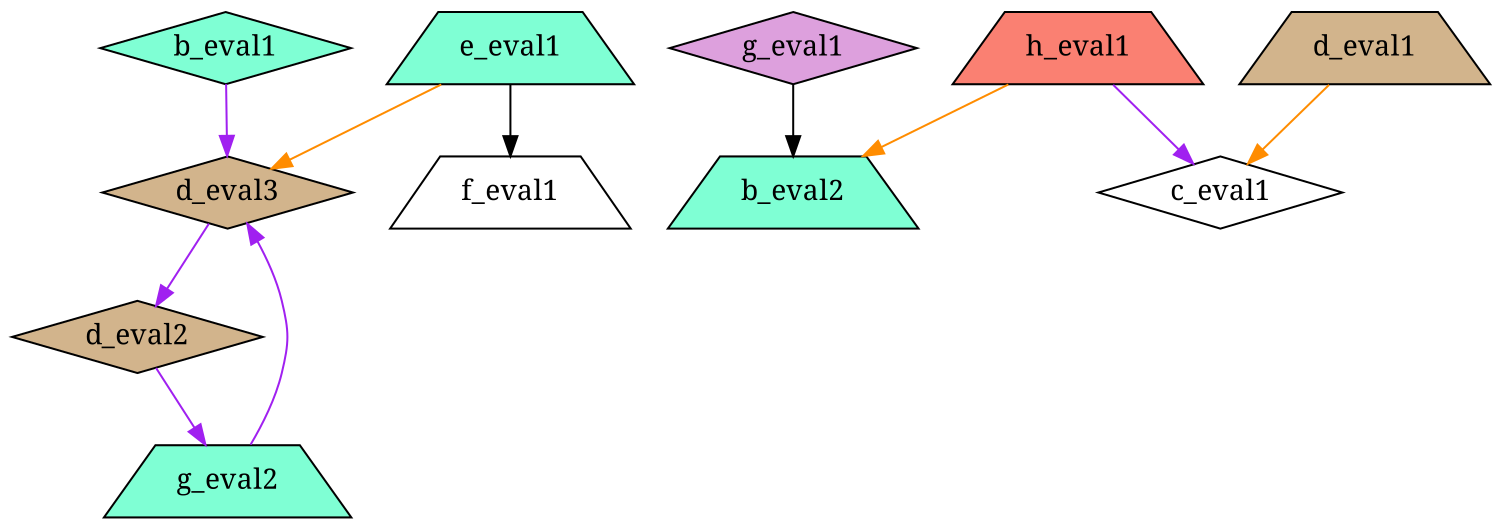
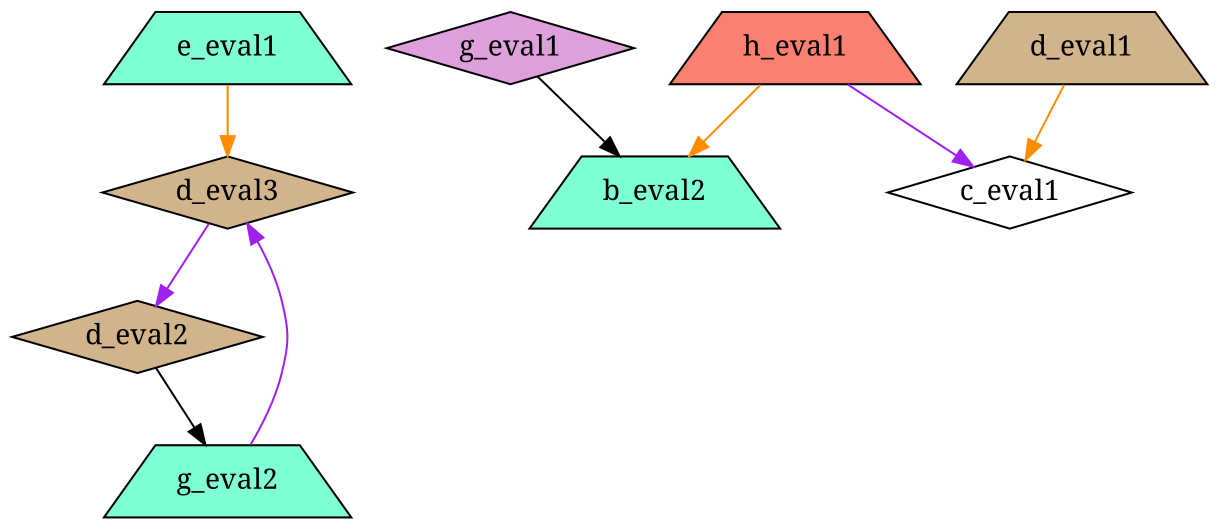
(226, 48) -> none
(510, 193) -> none
(175, 398) -> (175, 398)
